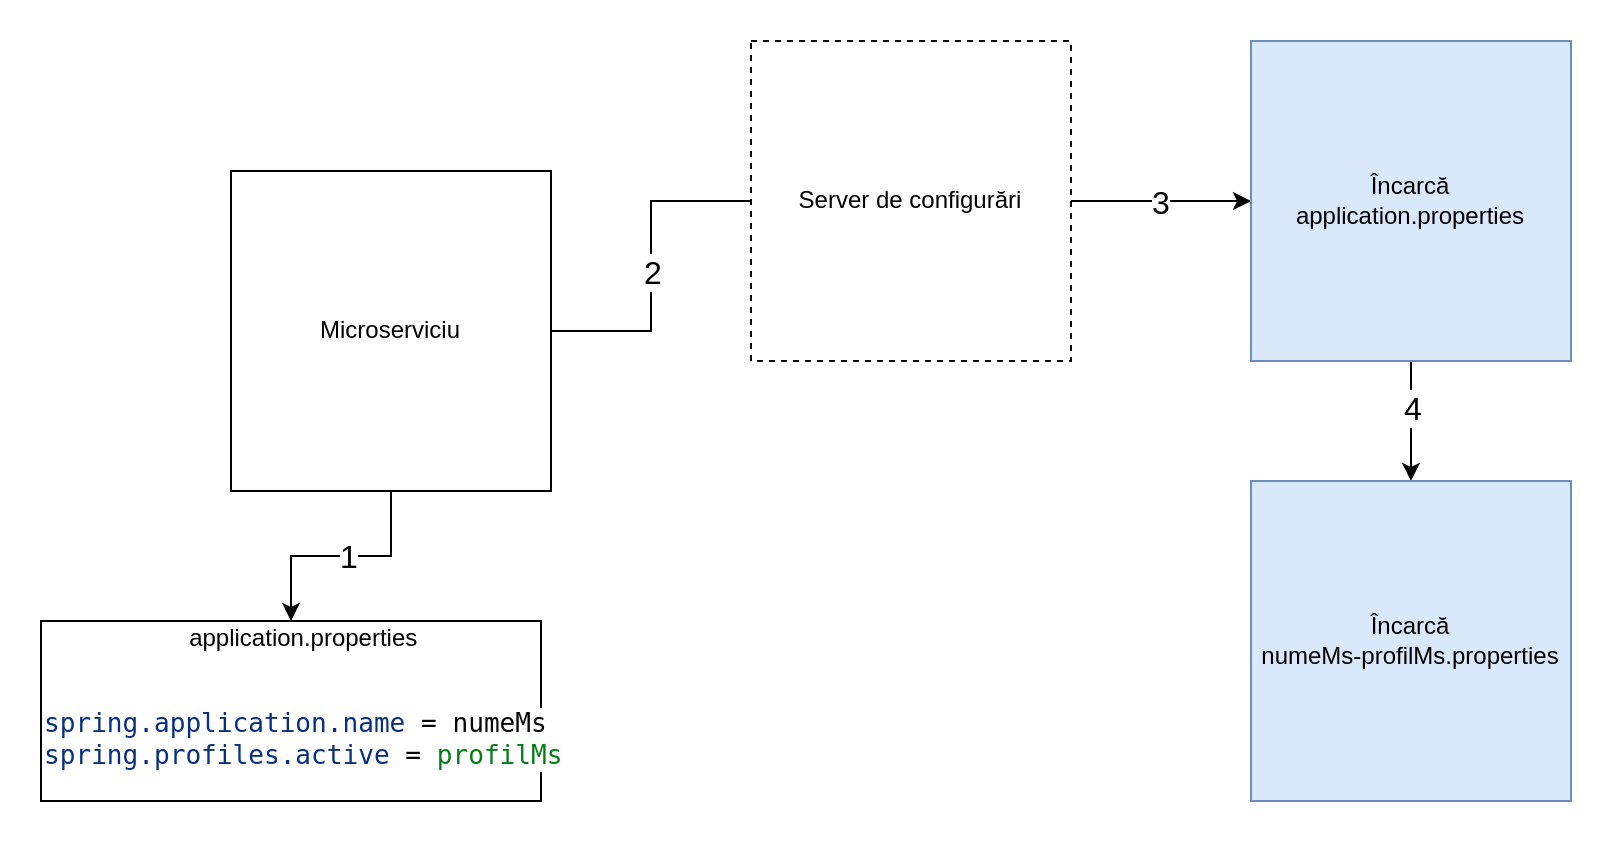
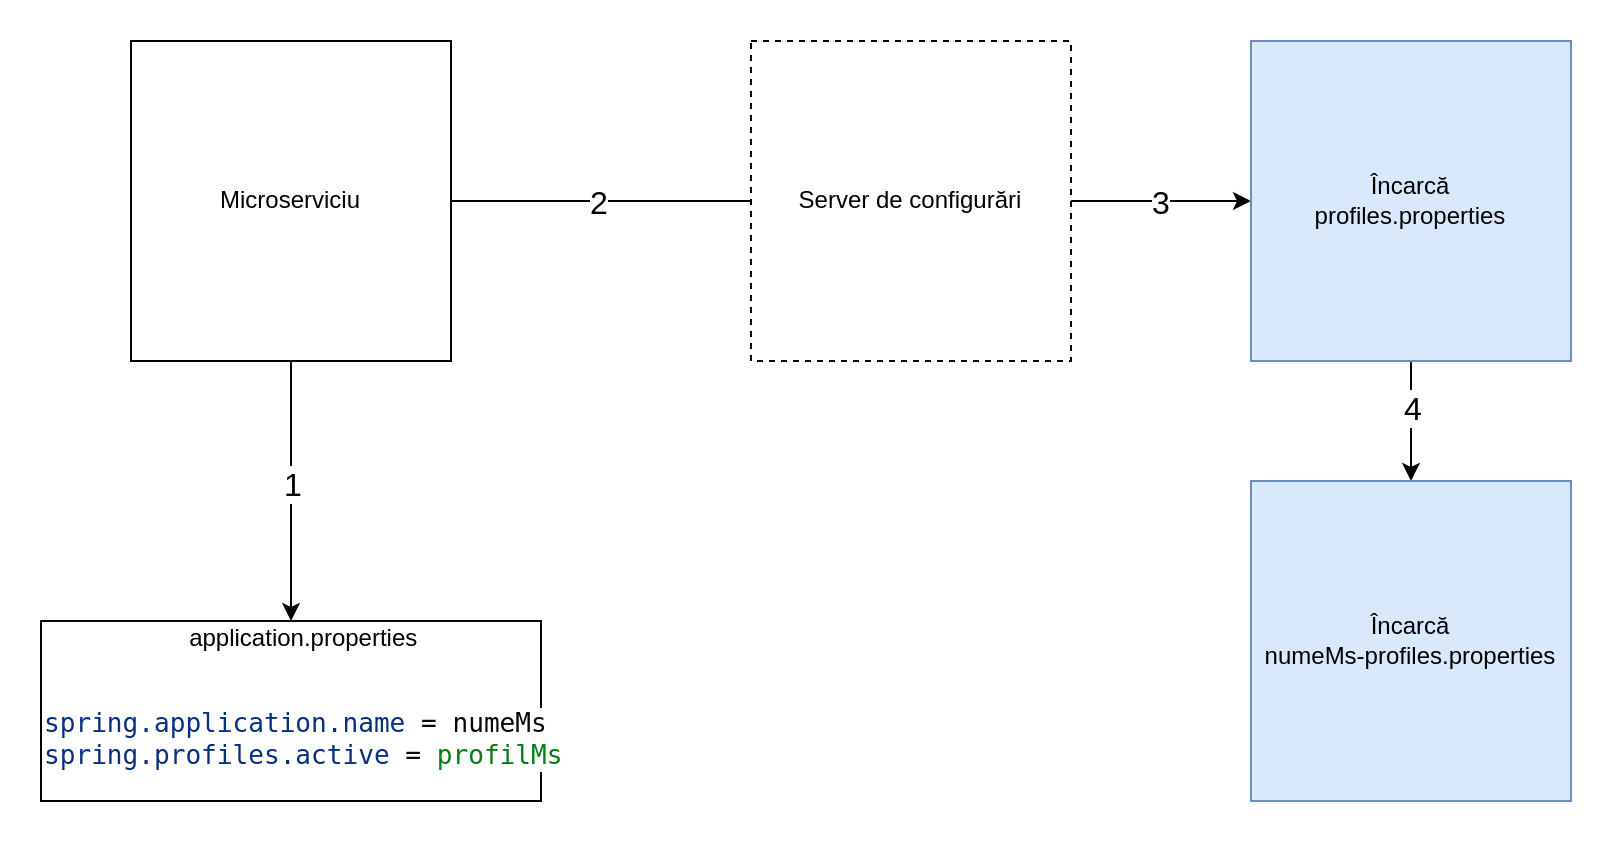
(1411, 201) -> (1411, 201)
(391, 331) -> (291, 201)
(1411, 641) -> (1411, 641)
